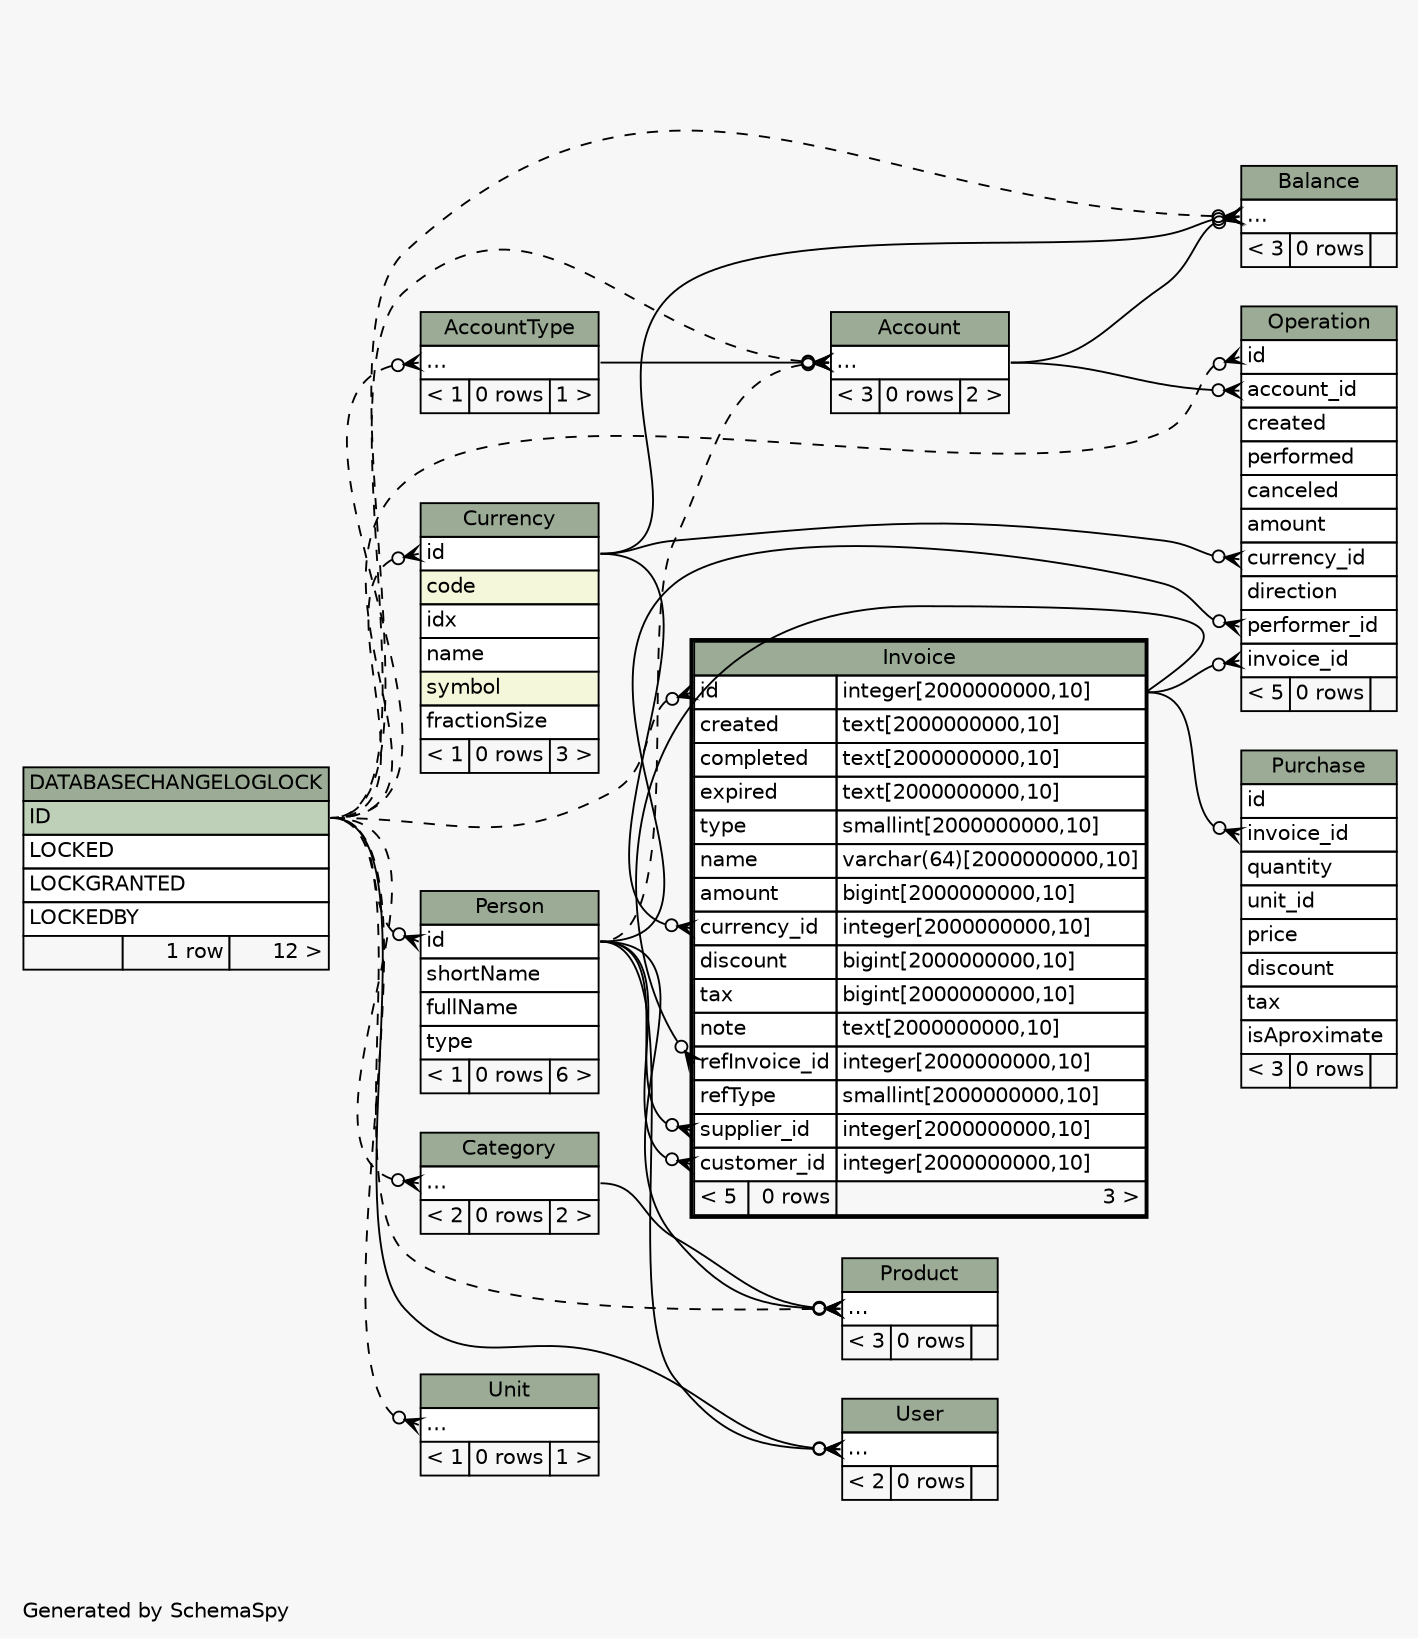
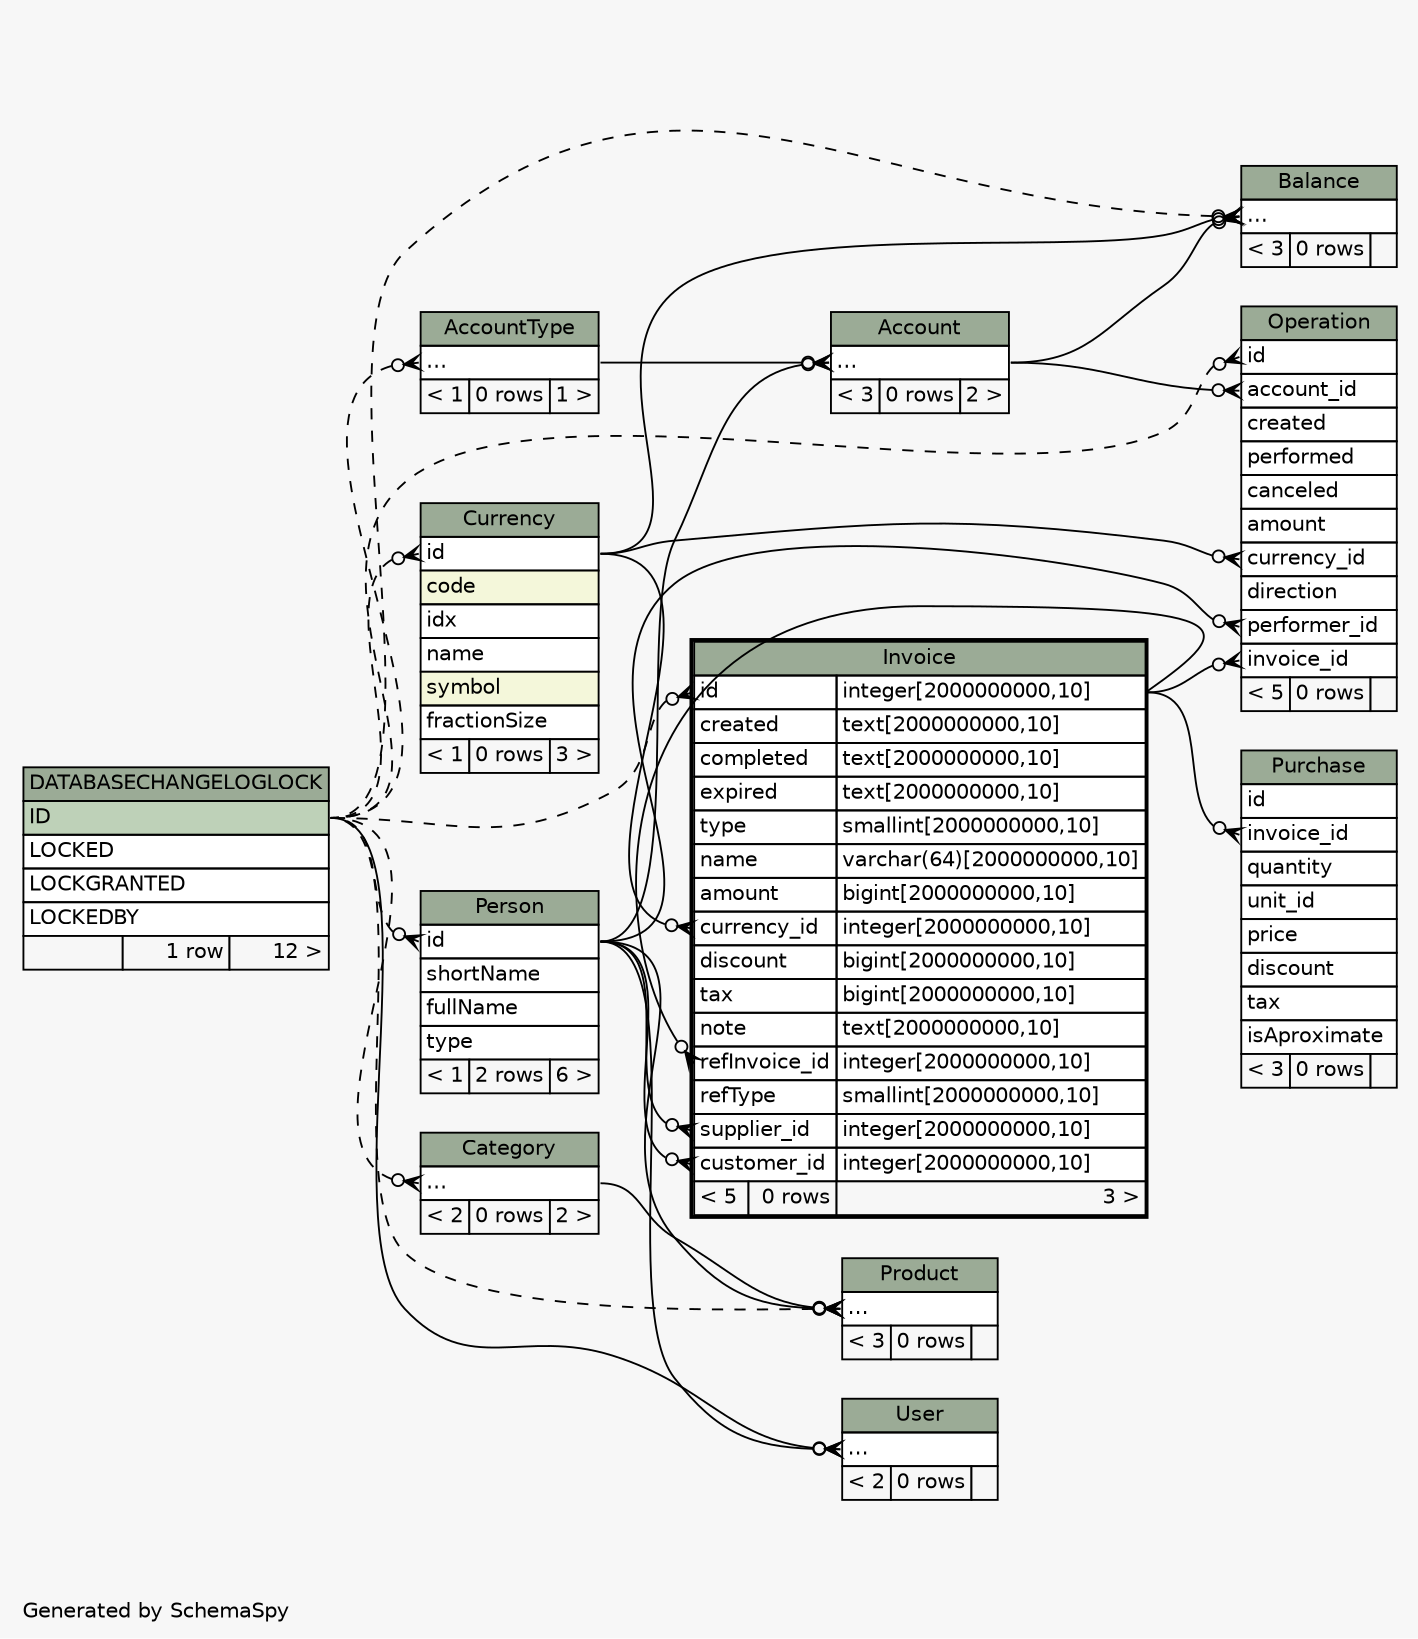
(399, 303) -> none
(666, 572) -> (666, 572)
(510, 1076) -> (510, 1076)
(509, 1425) -> none
